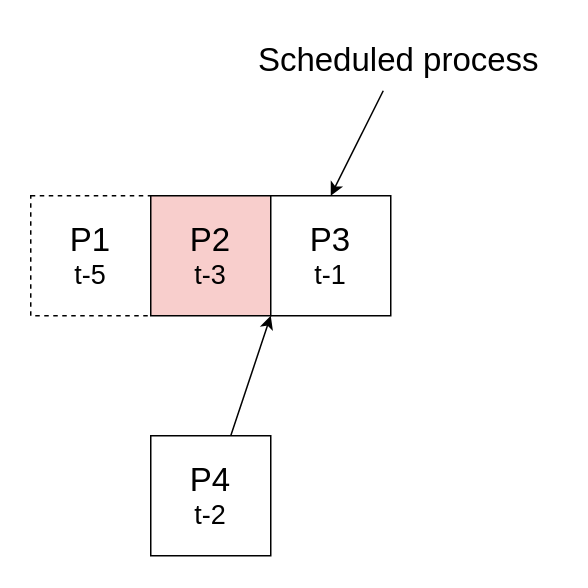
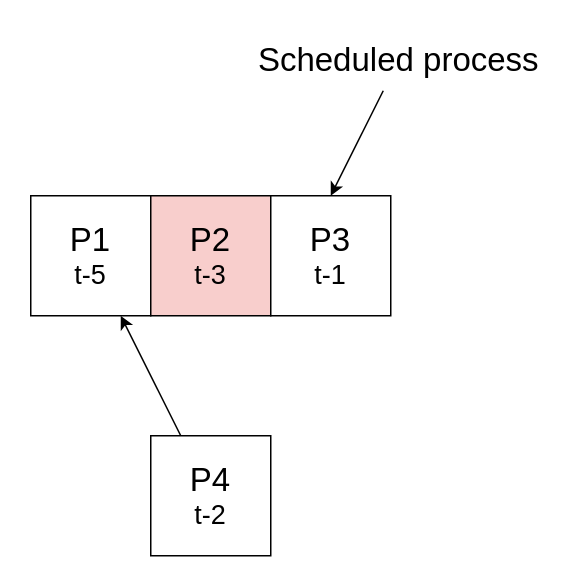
(91, 256) -> (91, 256)
(249, 380) -> (153, 380)
